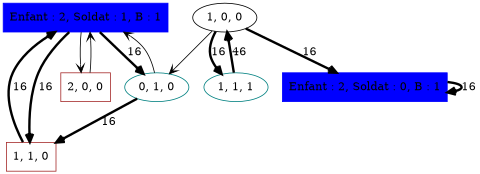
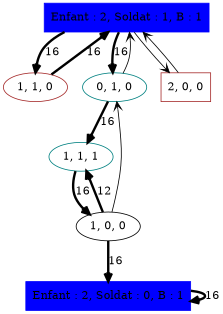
(219, 52) -> (105, 192)
(240, 52) -> (83, 192)
(100, 119) -> (100, 118)
(31, 157) -> (35, 87)
